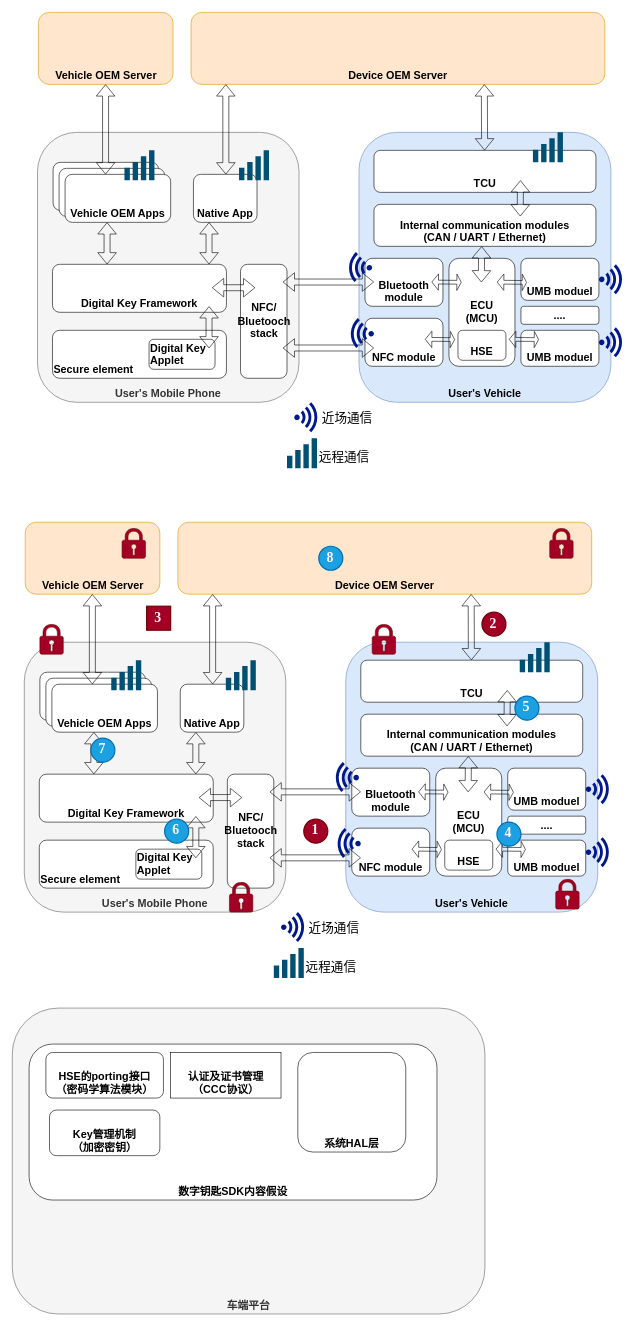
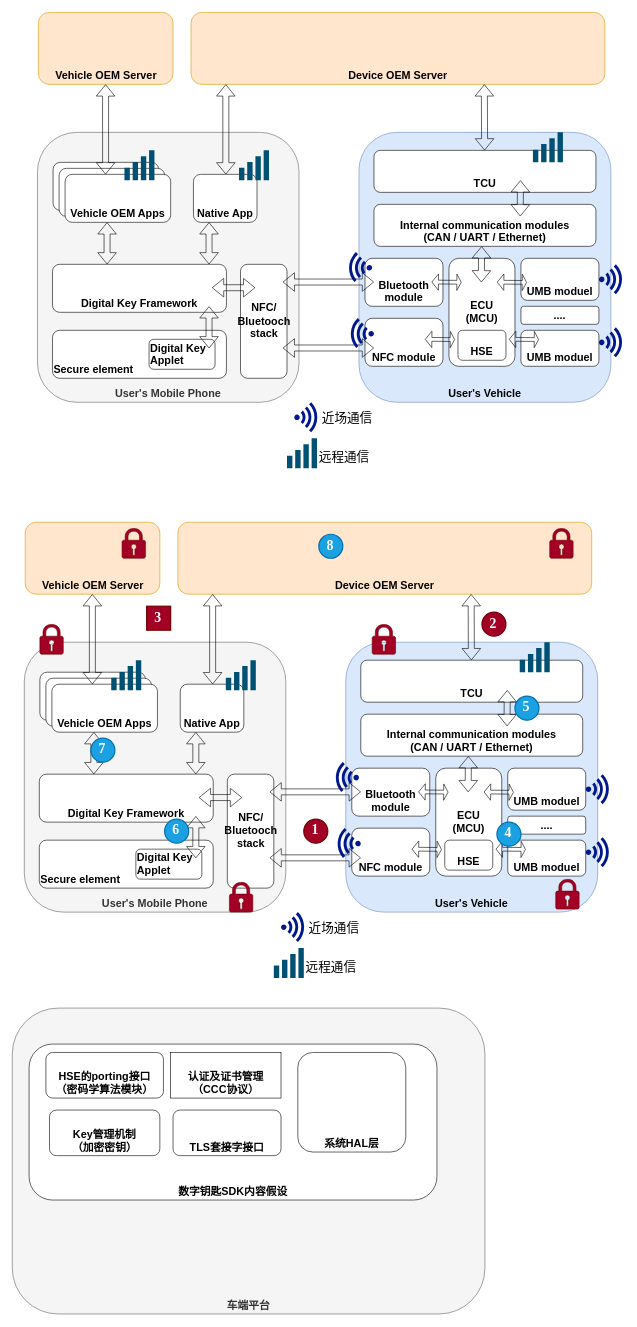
(331, 558) -> (331, 546)
none -> (227, 1133)
